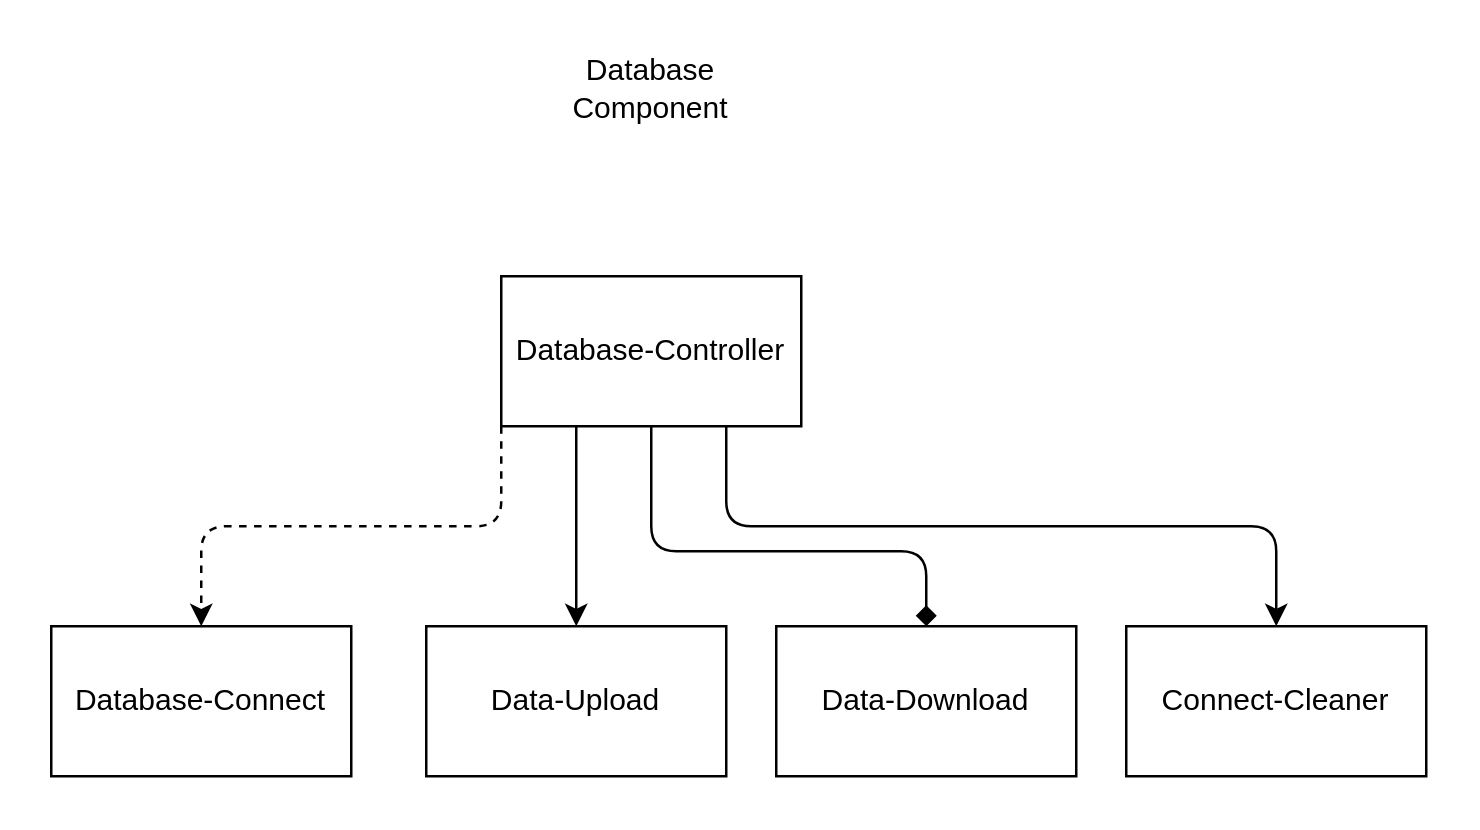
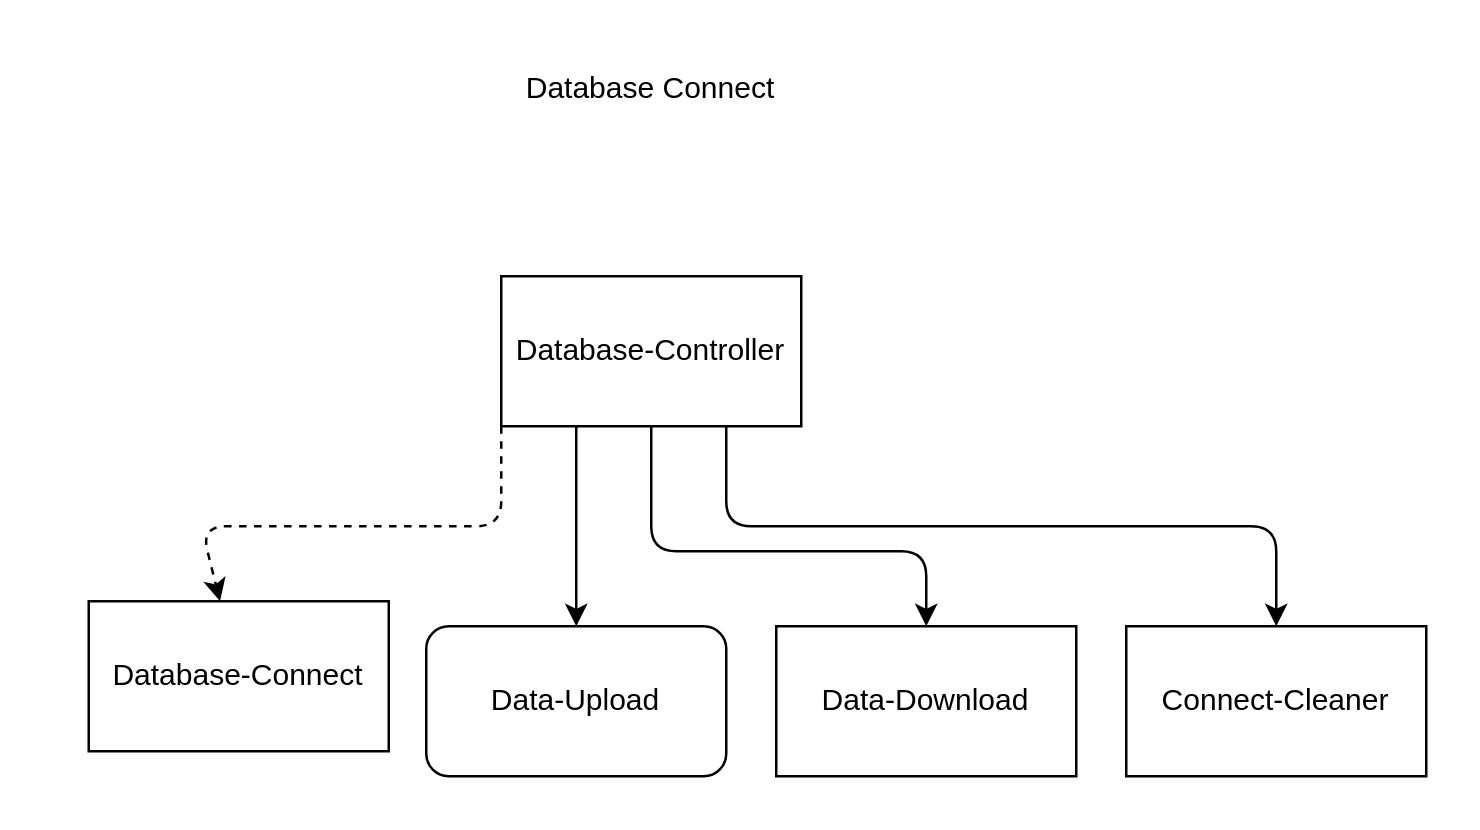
(651, 89) -> (651, 89)
(926, 606) -> (926, 607)
(201, 701) -> (239, 676)
(576, 701) -> (576, 701)
